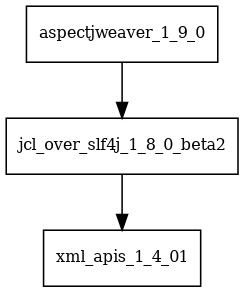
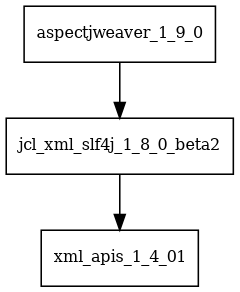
(122, 146) -> (120, 146)
